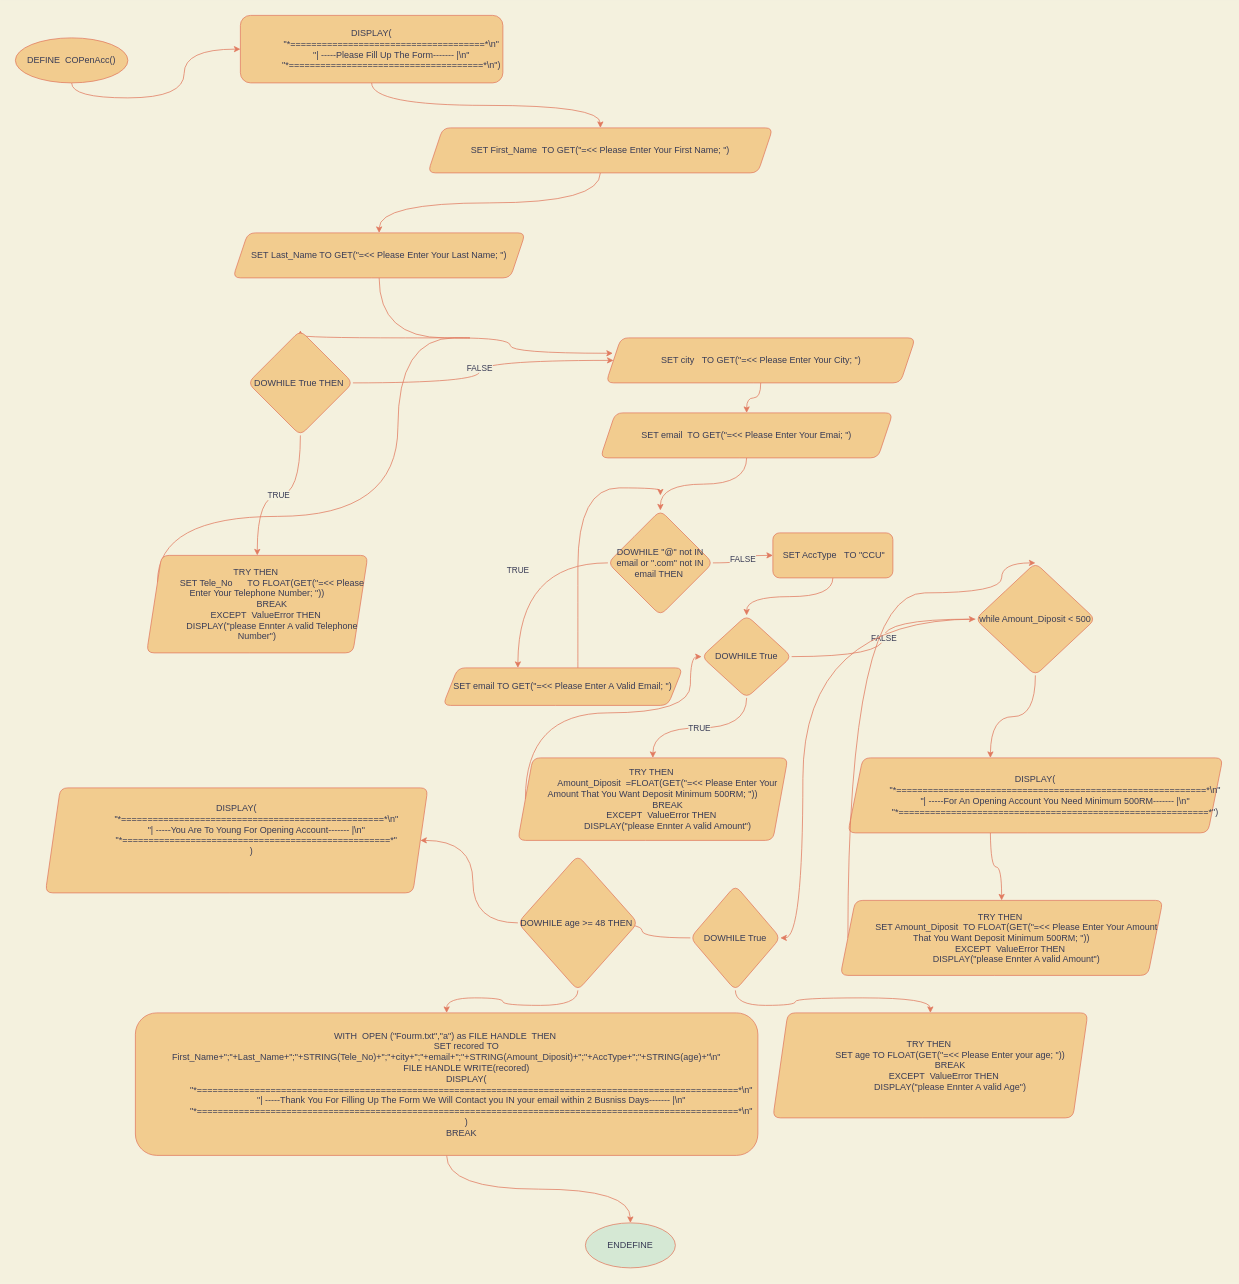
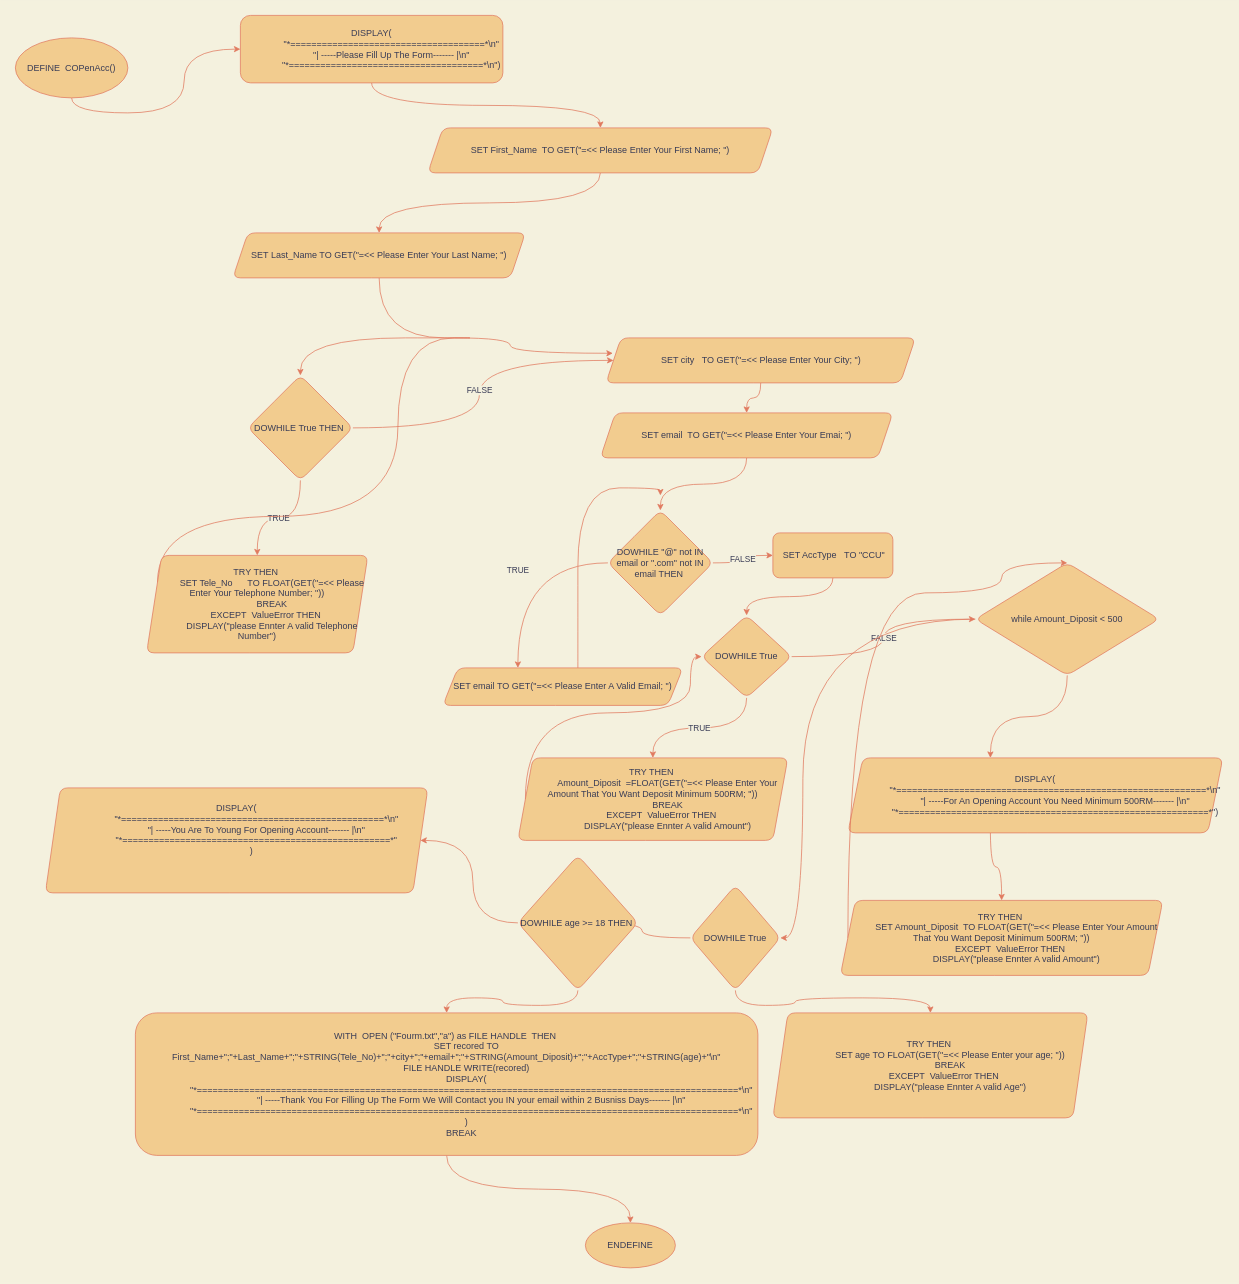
(72, 60) -> (72, 68)
(300, 383) -> (300, 428)
(1035, 619) -> (1067, 619)
(578, 923) -> (578, 923)
(630, 1245) -> (630, 1245)
